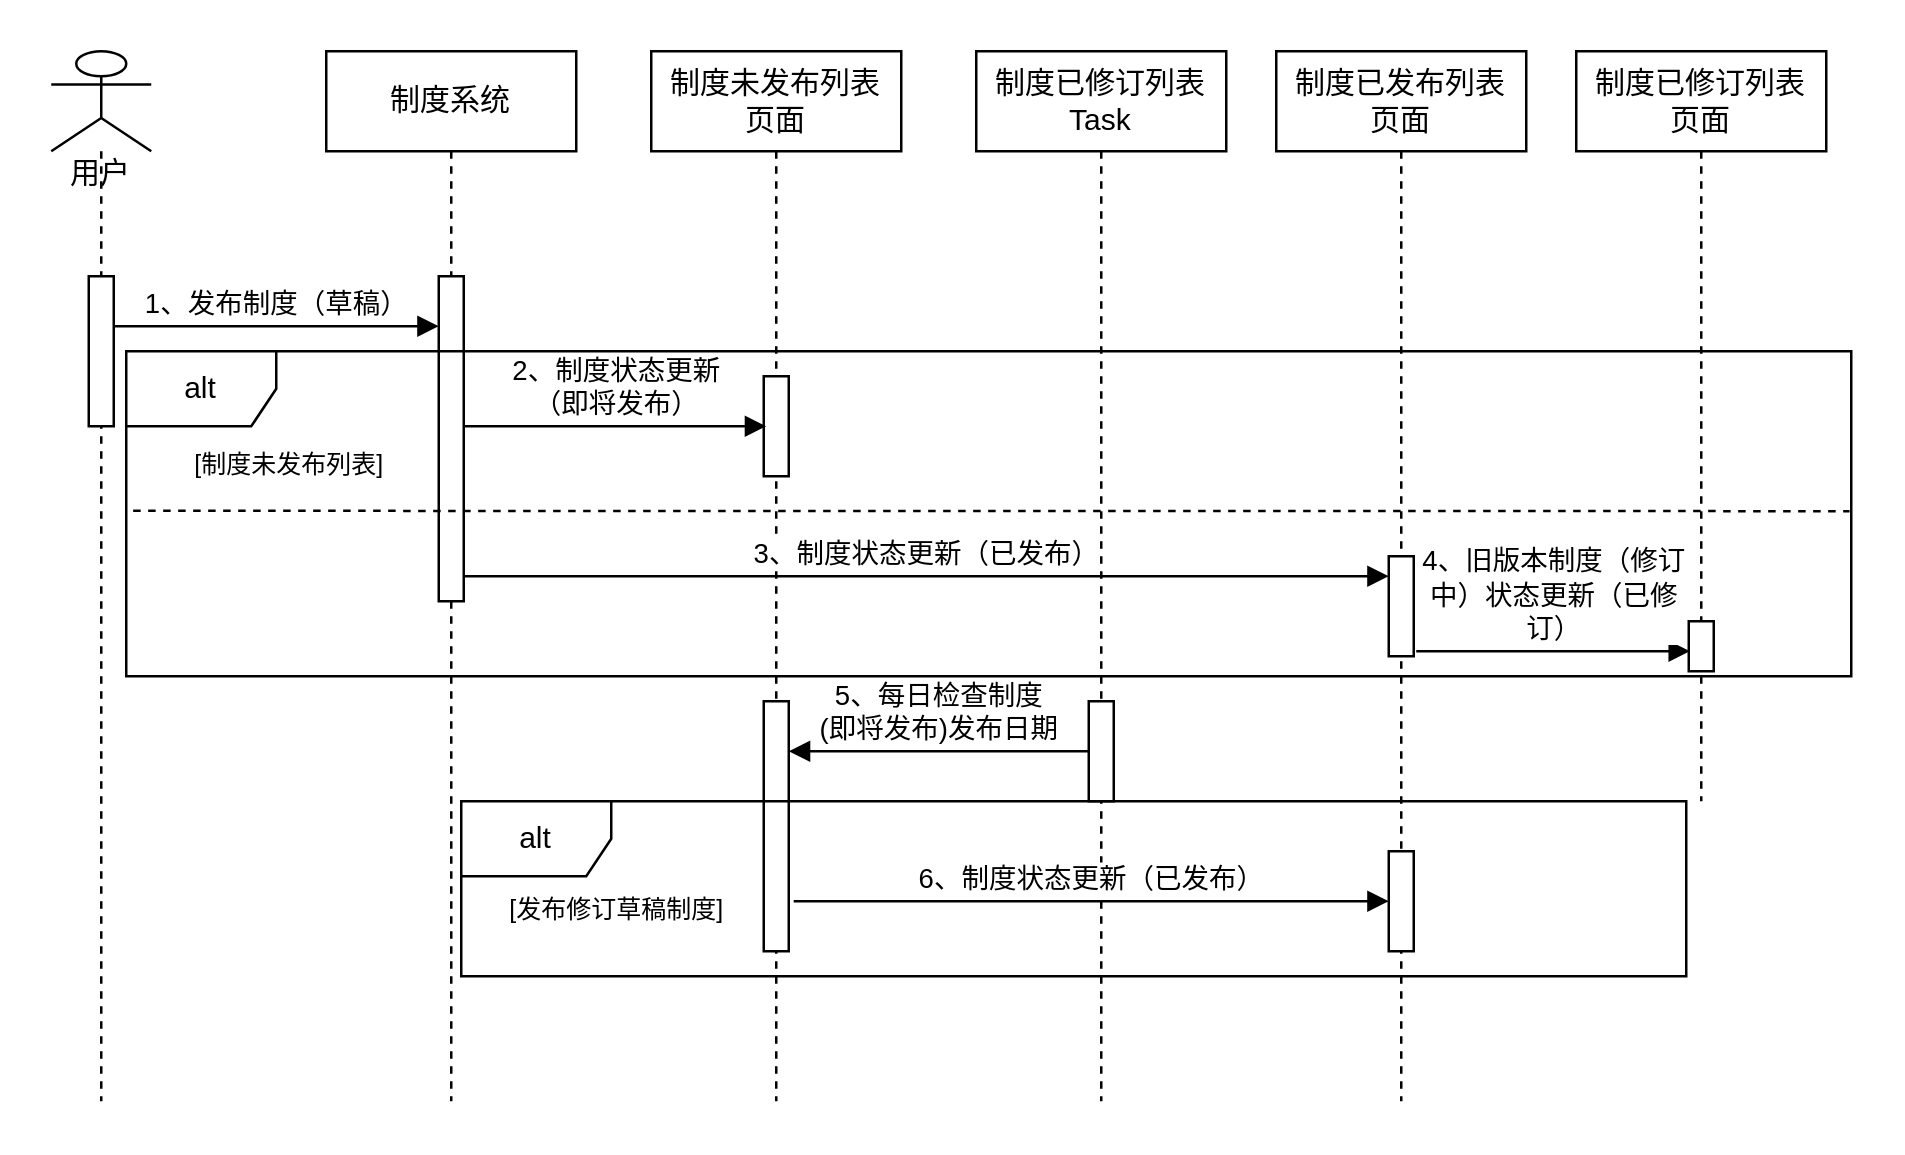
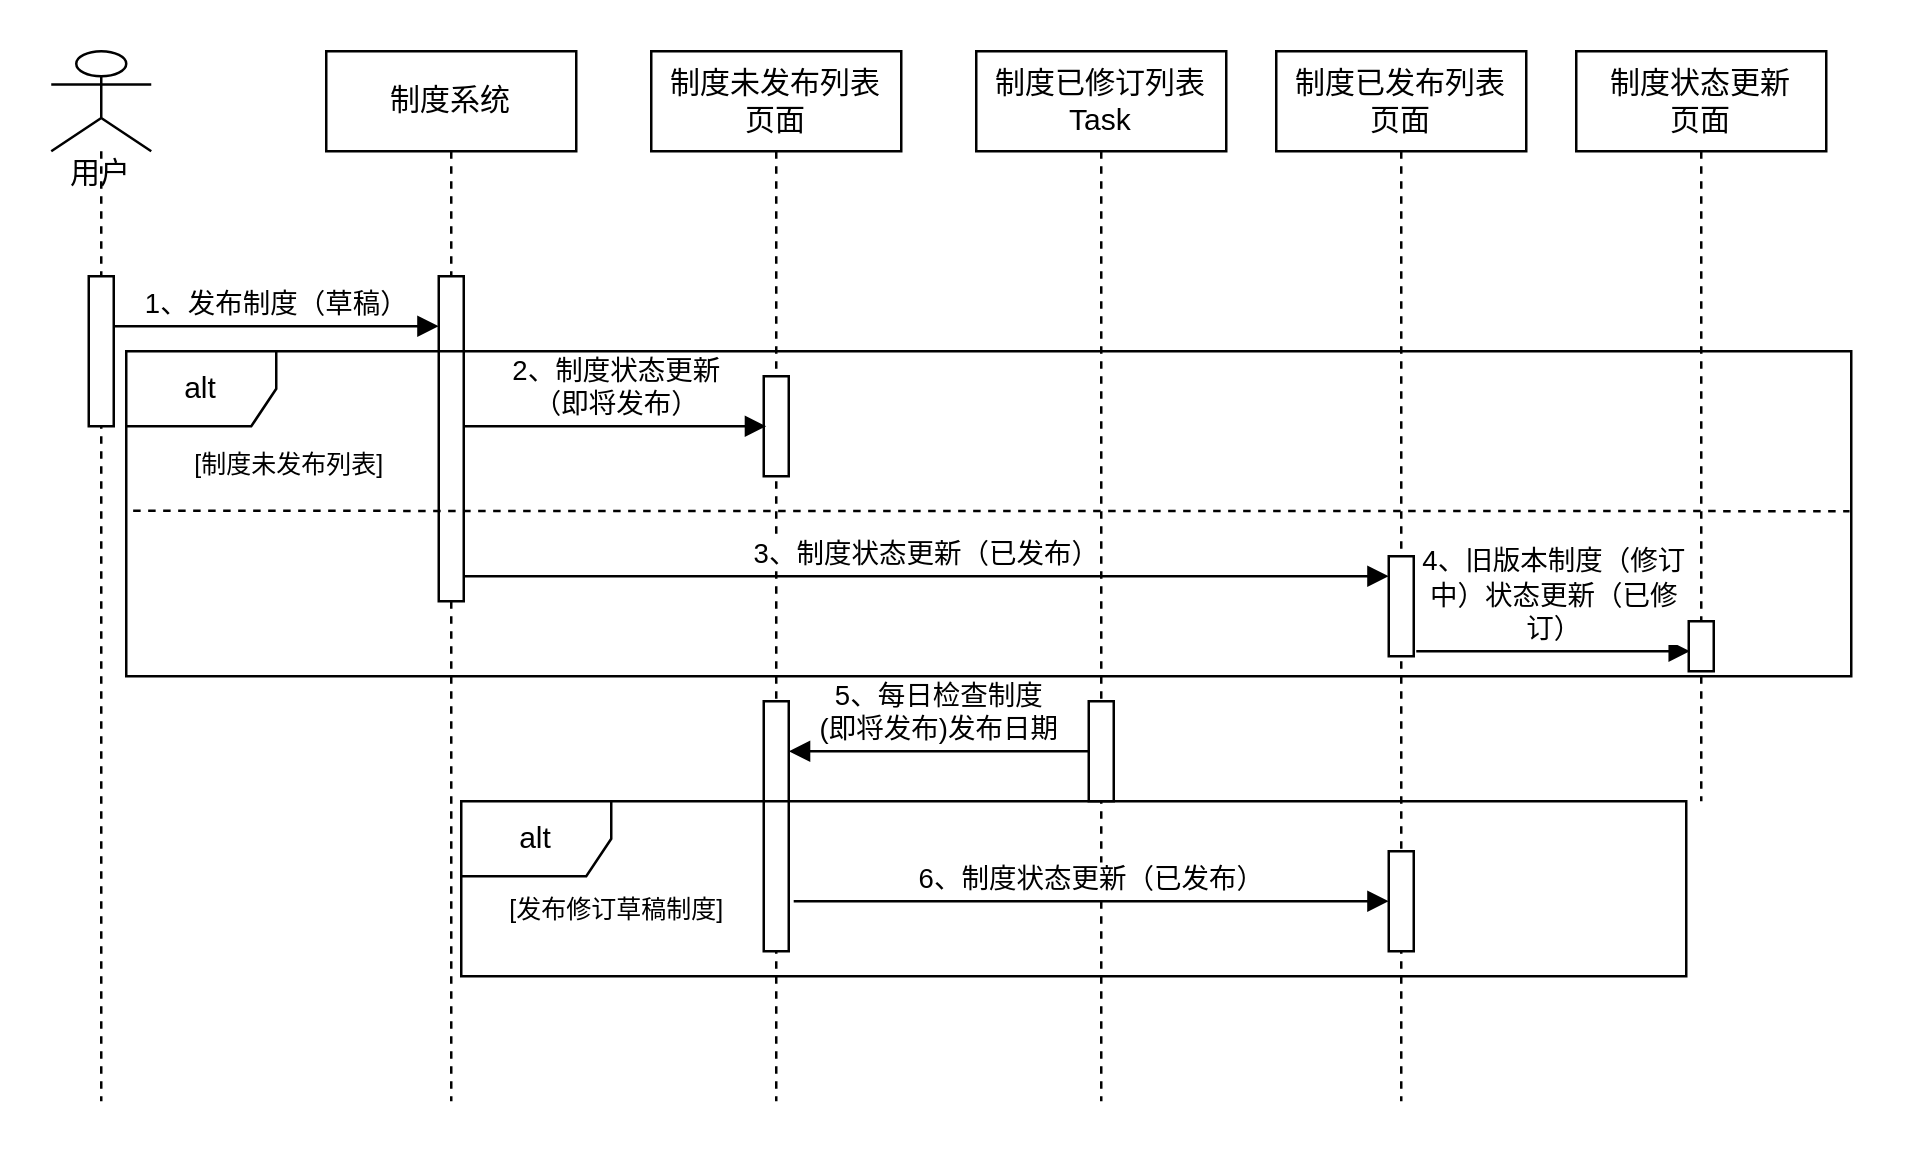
(1701, 101) -> (1701, 101)
